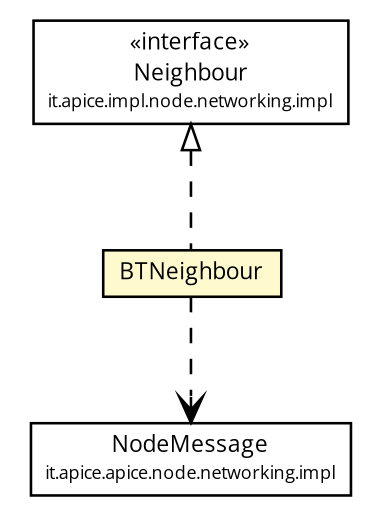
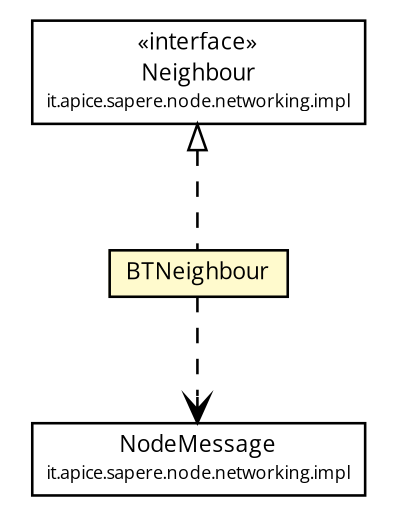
(191, 102) -> (199, 102)
(191, 474) -> (199, 474)
